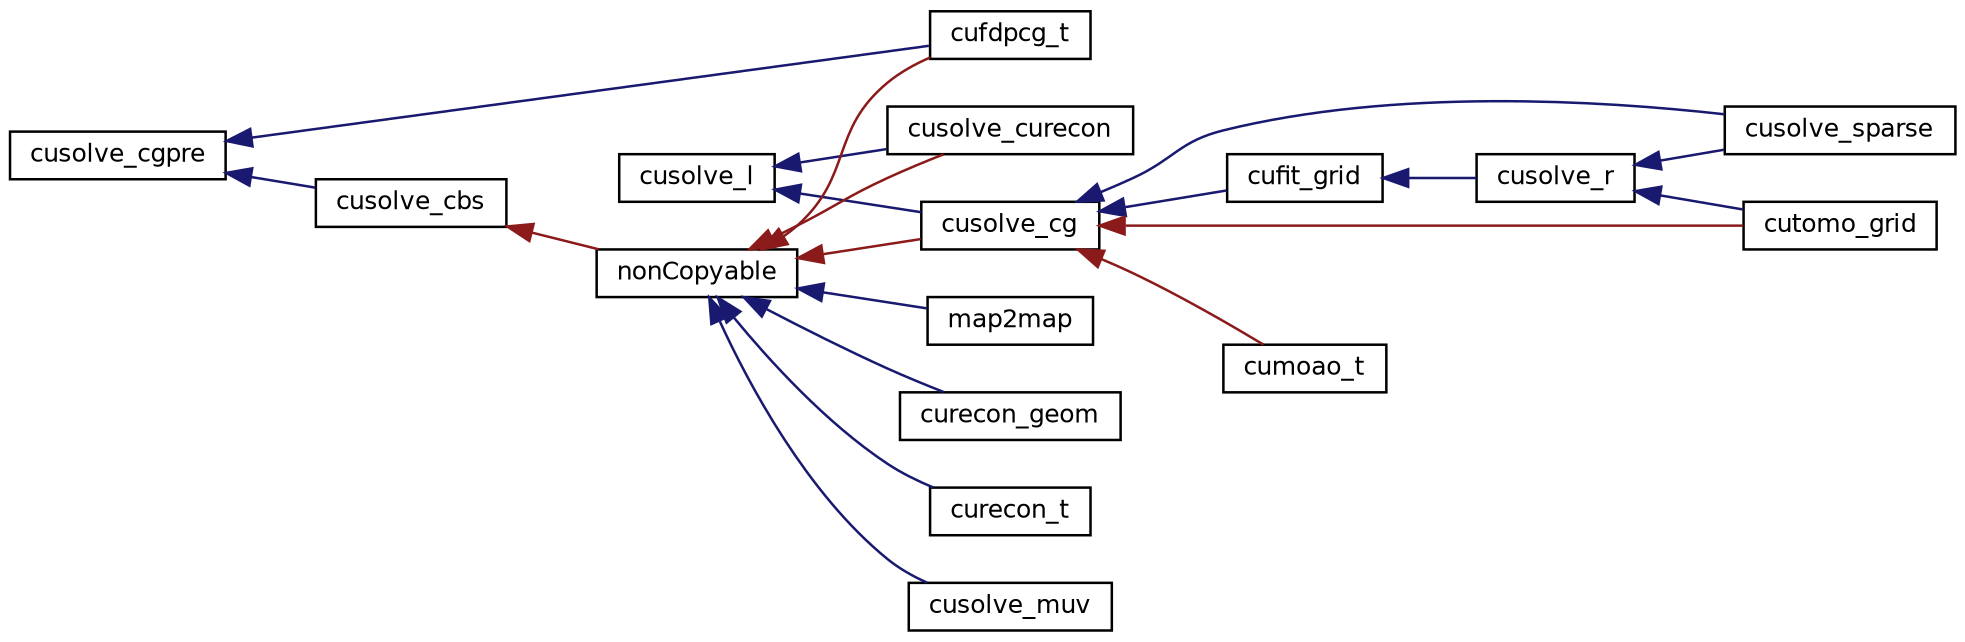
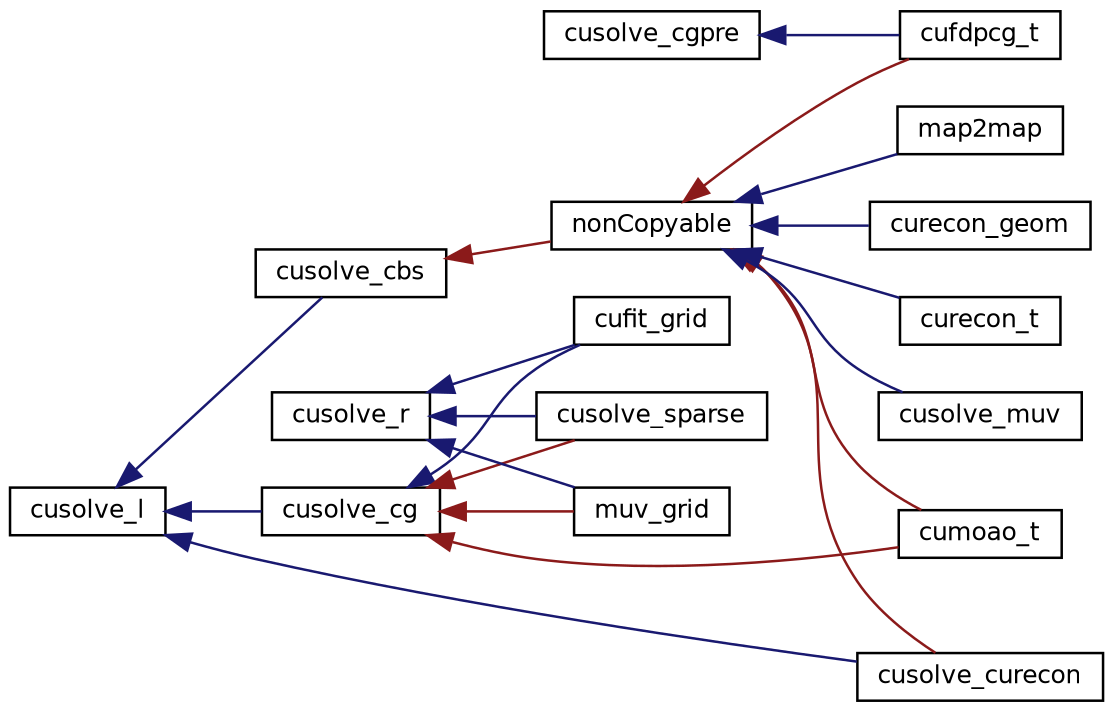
(1404, 104) -> (529, 455)
(1442, 178) -> (513, 365)
(283, 182) -> (229, 383)
(1840, 226) -> (652, 511)
(872, 247) -> (836, 434)
